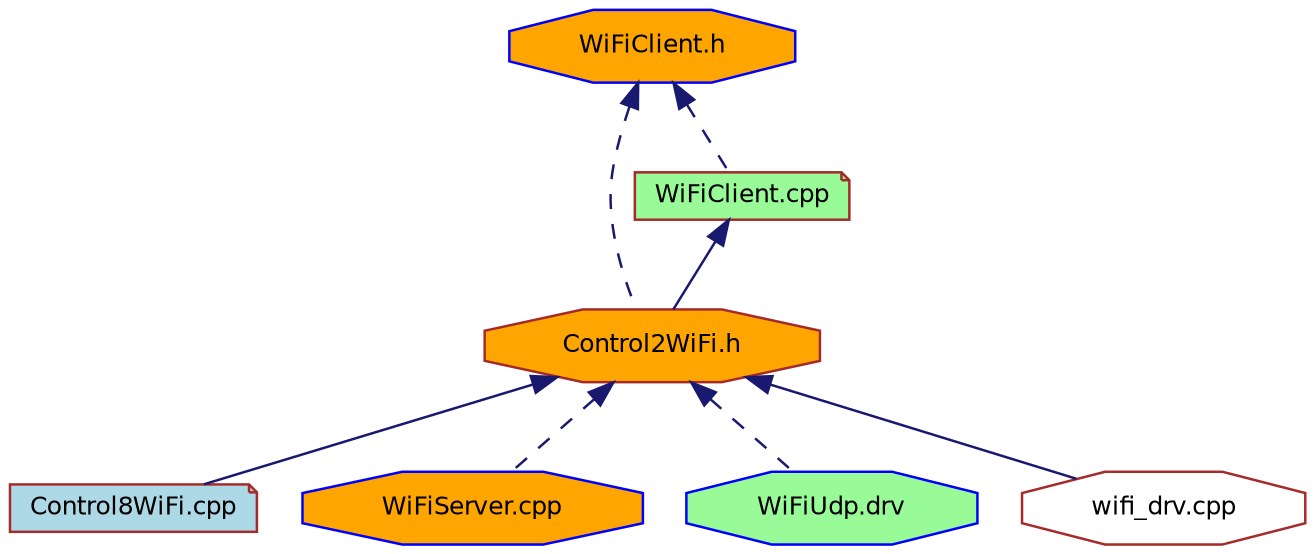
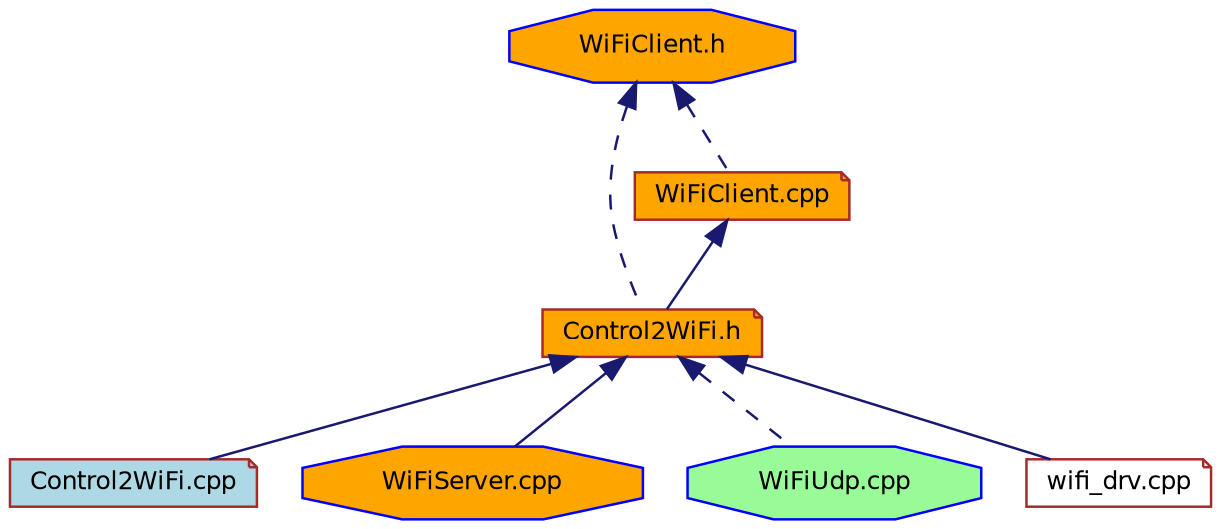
(742, 196) -> (742, 196)
(652, 346) -> (652, 333)
(553, 435) -> (560, 410)
(133, 508) -> (133, 483)
(832, 508) -> (834, 483)
(1164, 508) -> (1119, 483)
